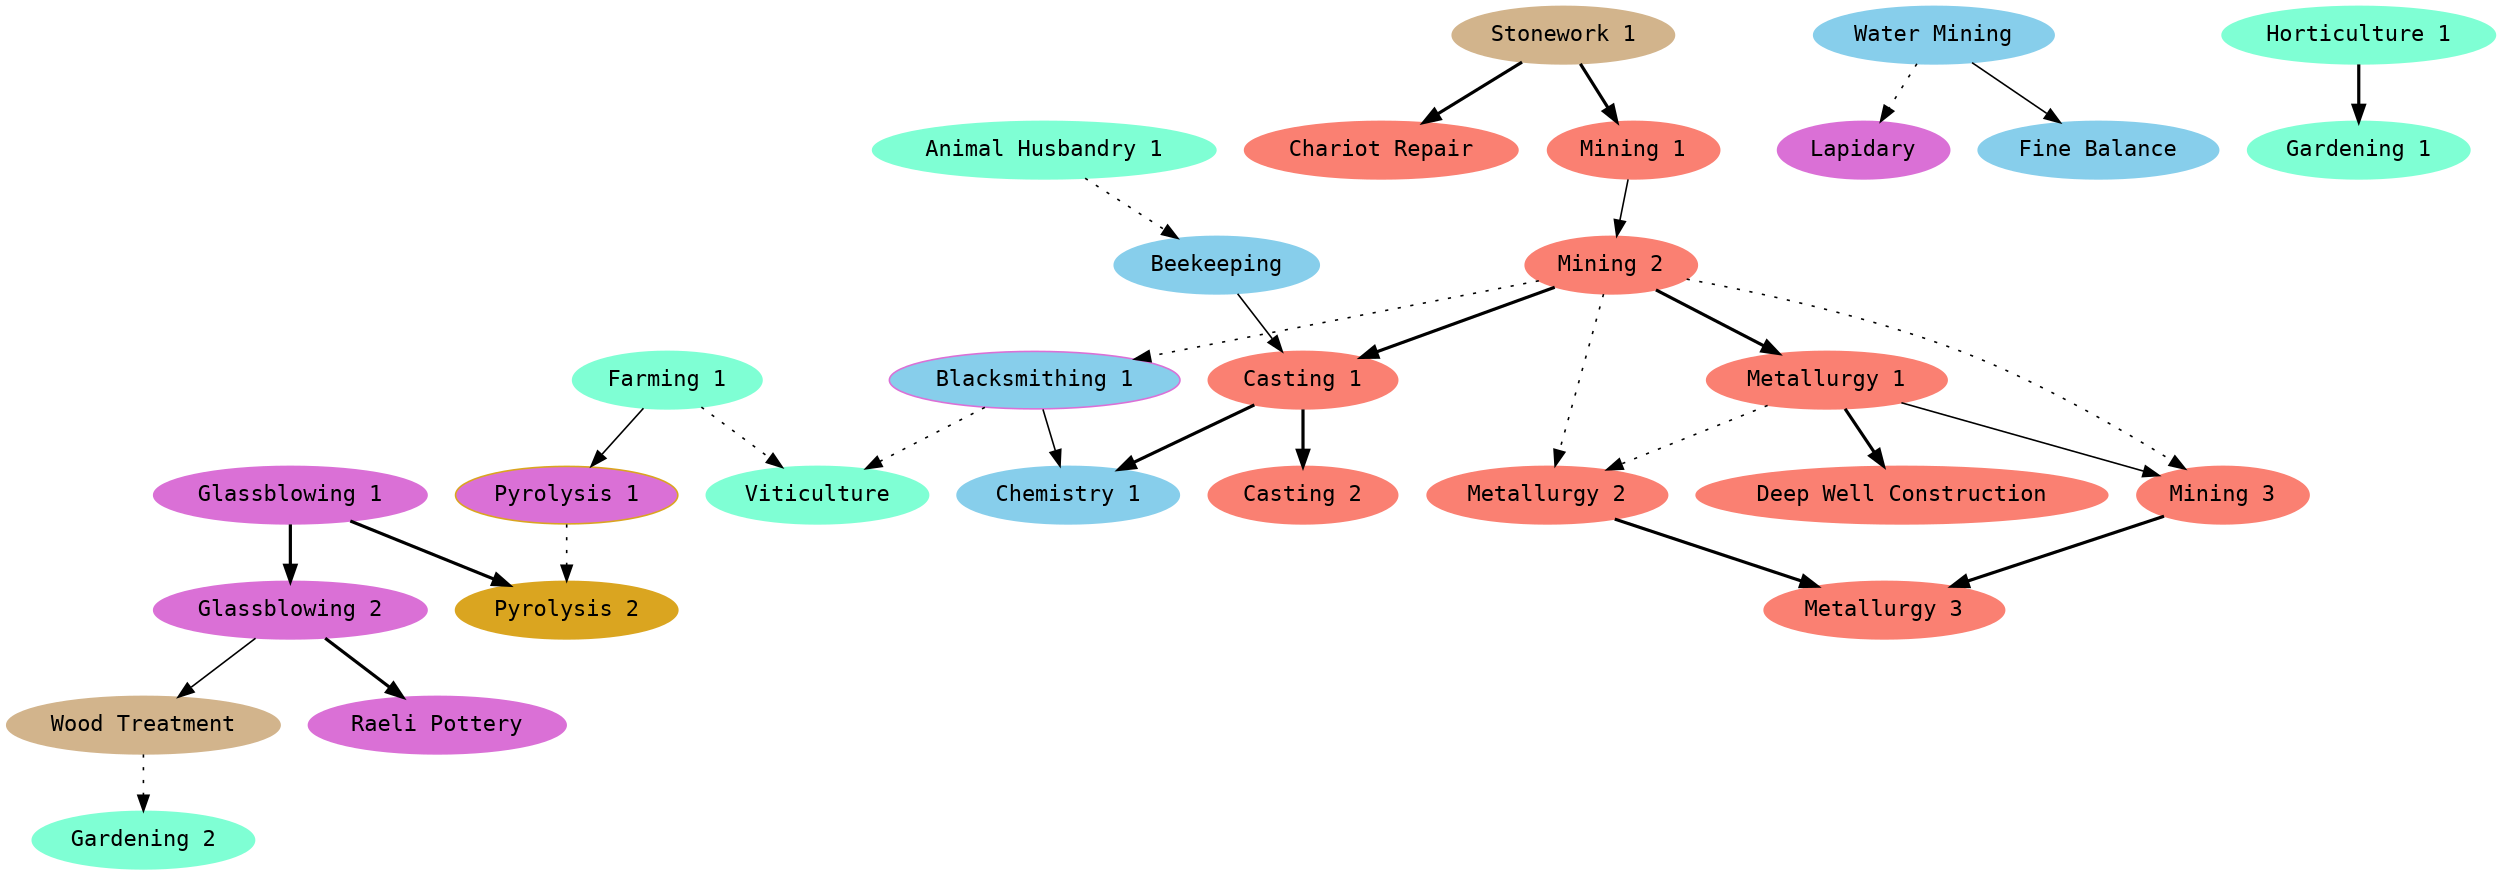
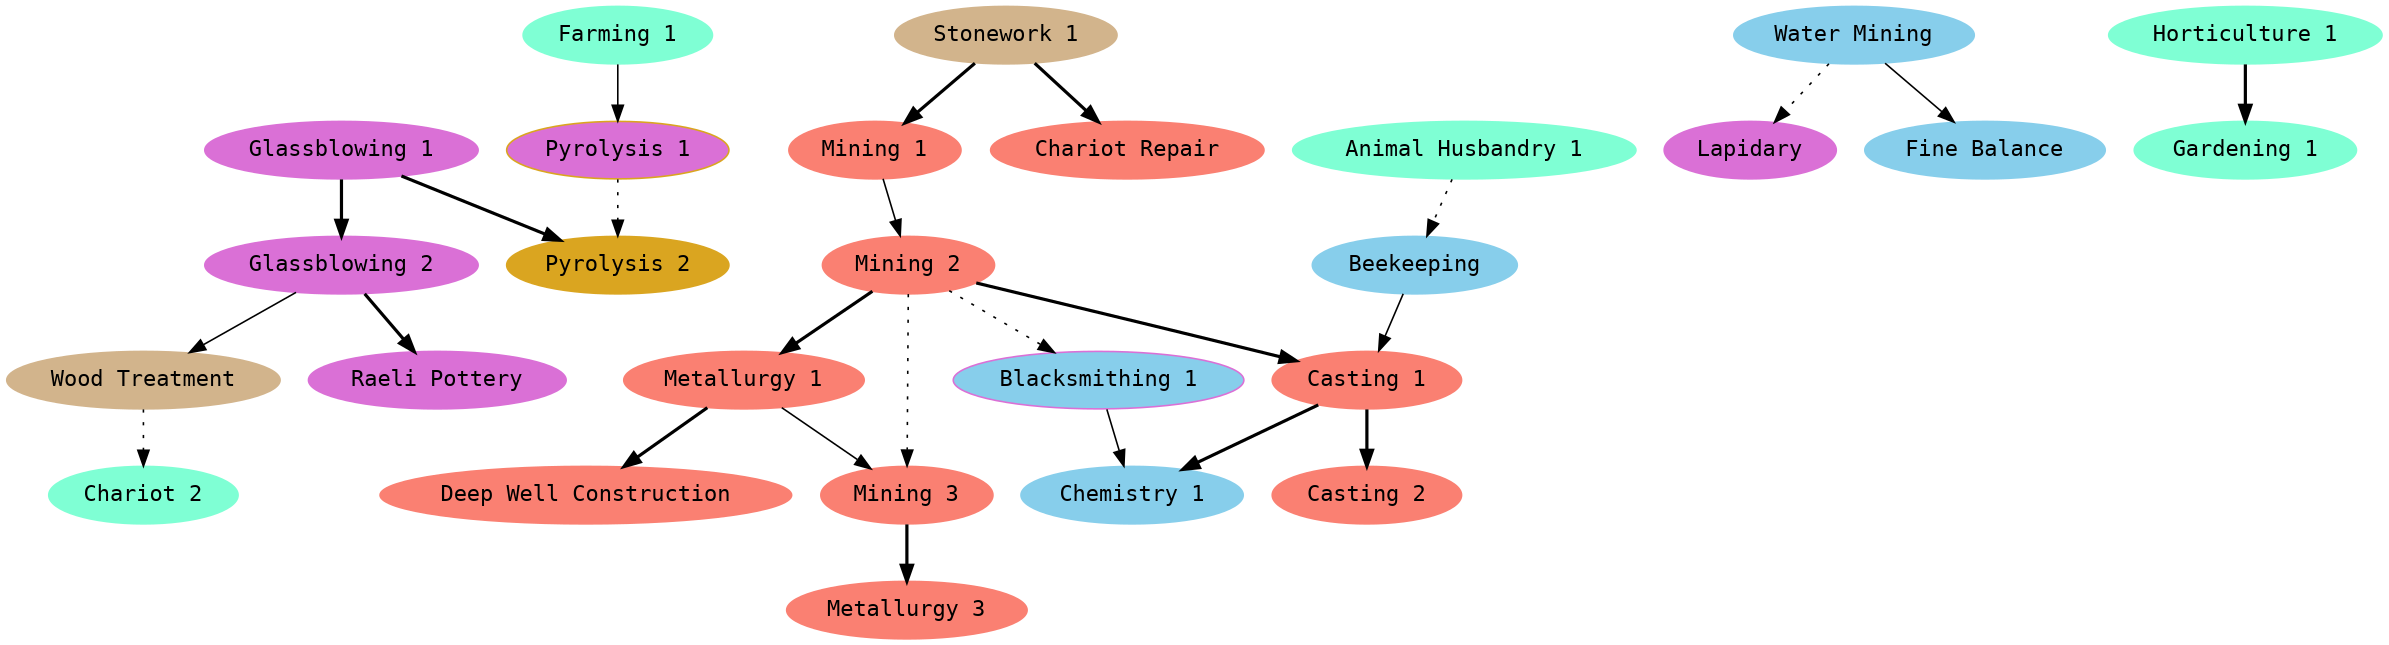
(817, 495) -> none
(1547, 495) -> none
(143, 840) -> (143, 495)
